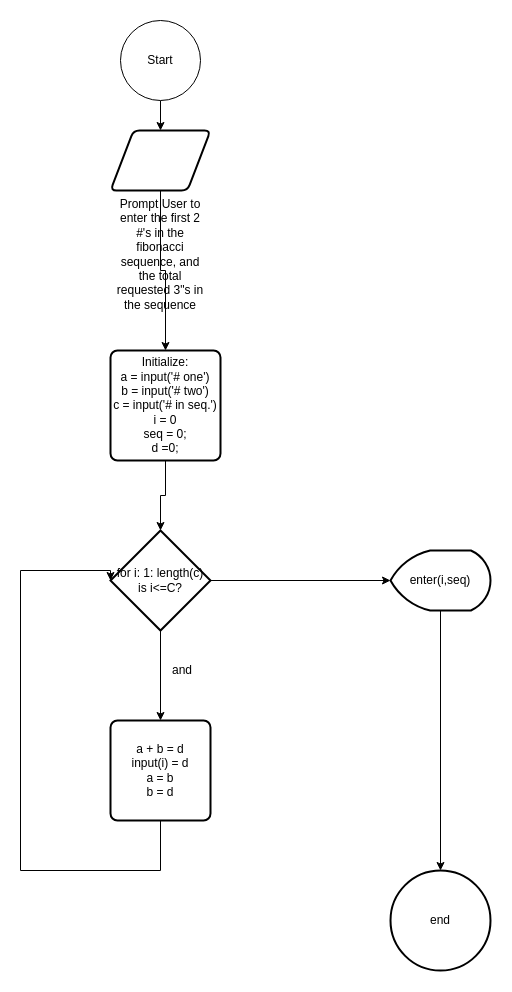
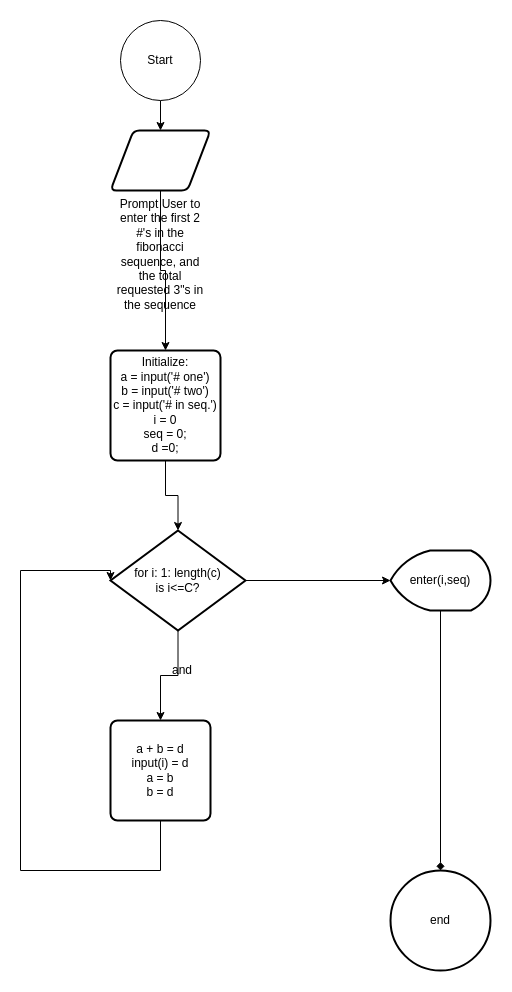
(161, 581) -> (178, 581)
(441, 862) -> (441, 862)
